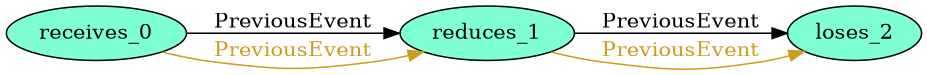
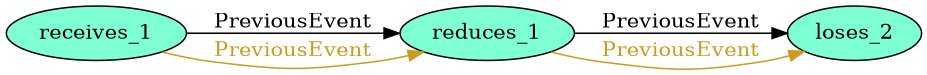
(96, 33) -> (96, 33)
